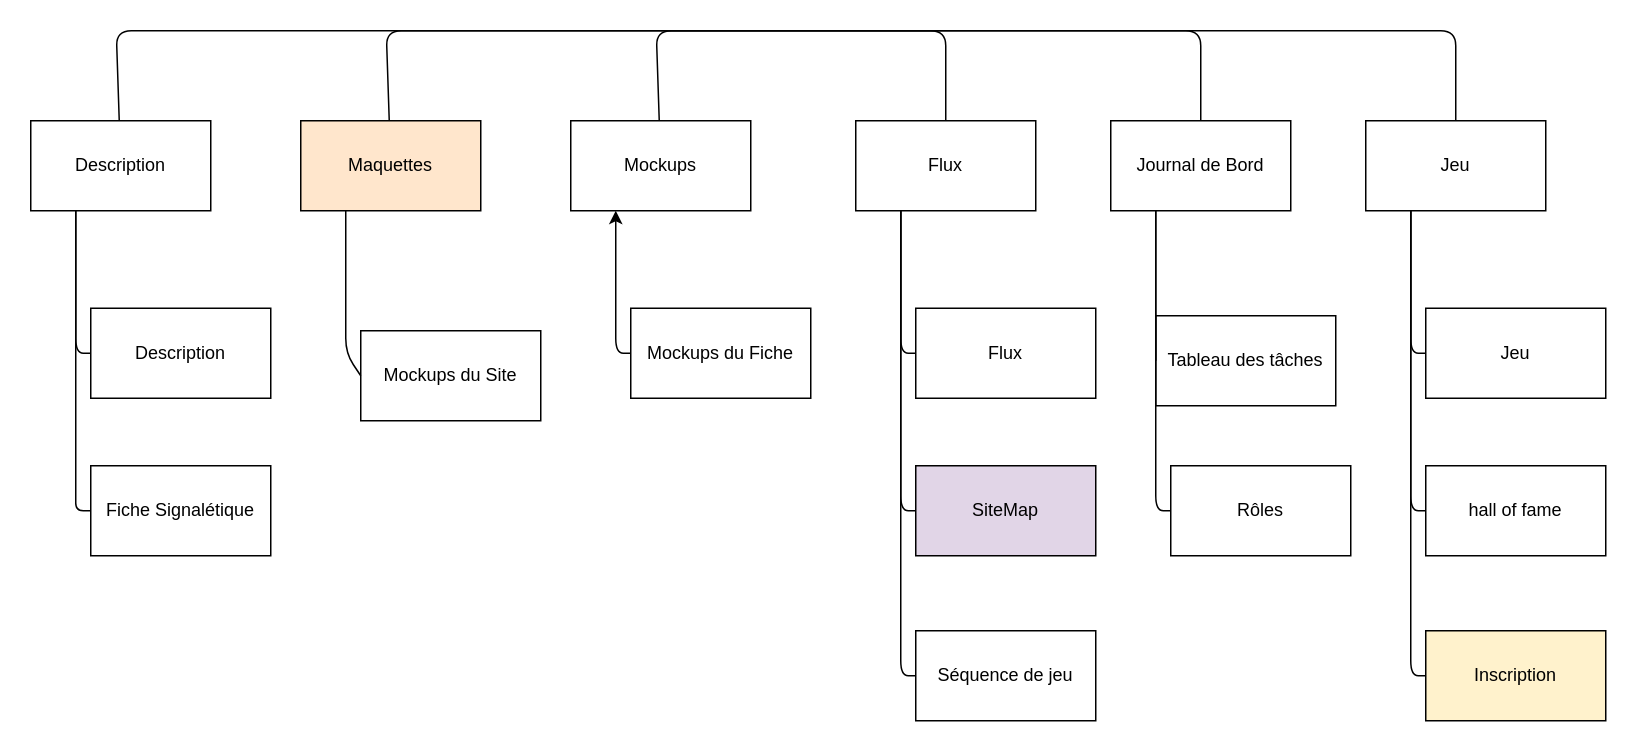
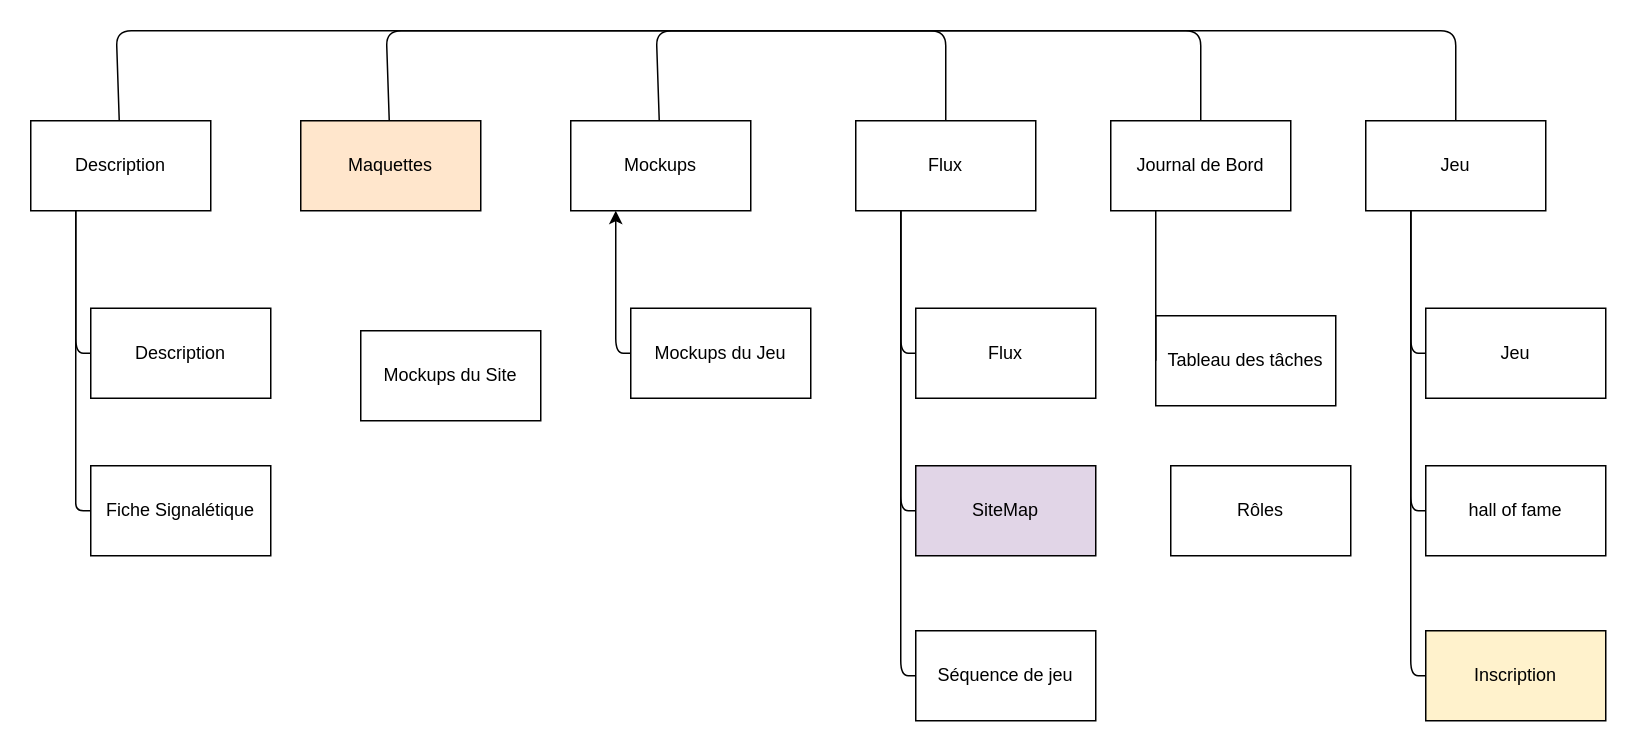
(346, 291) -> none
(721, 353) -> (721, 353)
(1156, 461) -> none
